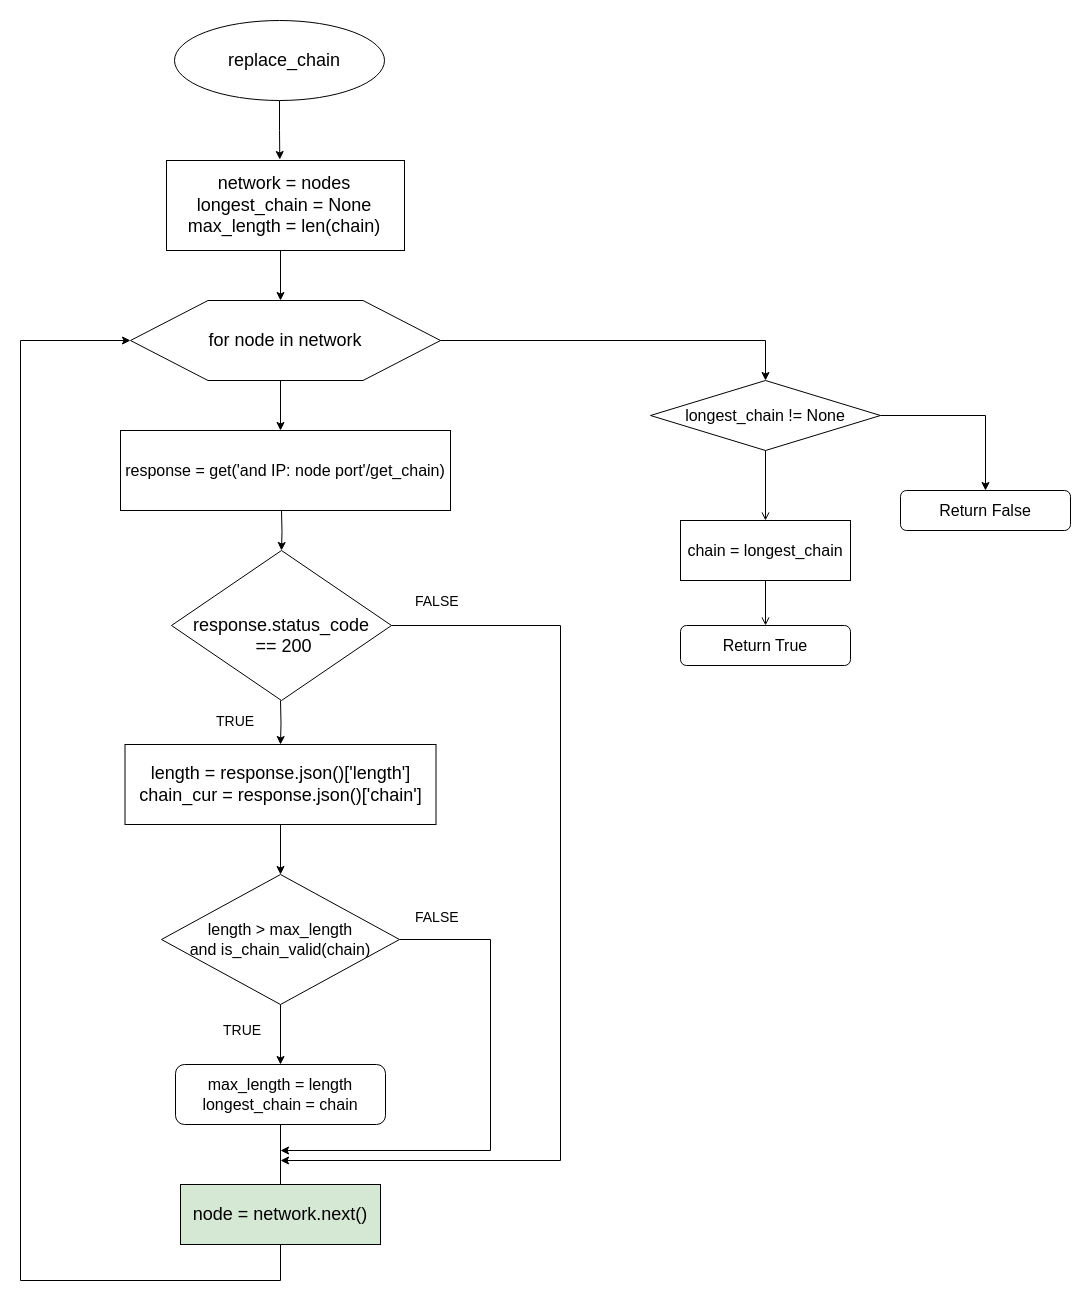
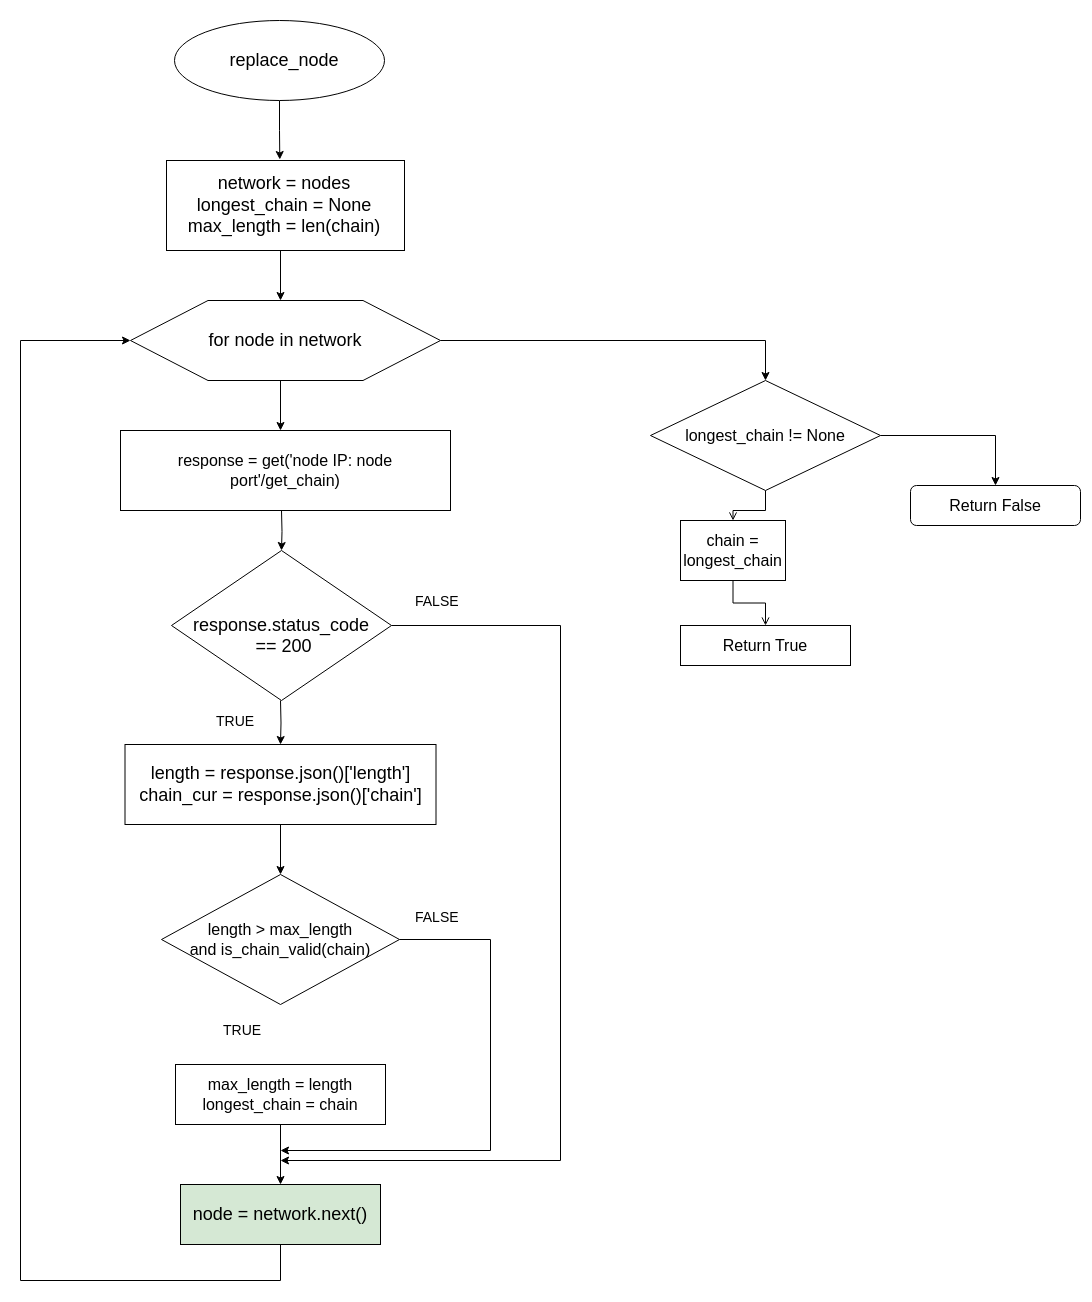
(285, 61) -> (285, 61)
(766, 416) -> (766, 436)
(286, 471) -> (286, 471)
(986, 511) -> (996, 506)
(766, 551) -> (733, 551)
(766, 646) -> (766, 646)
(281, 1031) -> none
(281, 1095) -> (281, 1095)
(281, 1179) -> (281, 1176)
